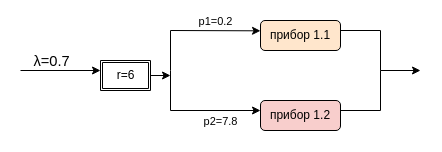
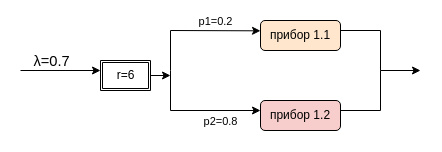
(221, 122) -> (221, 122)
